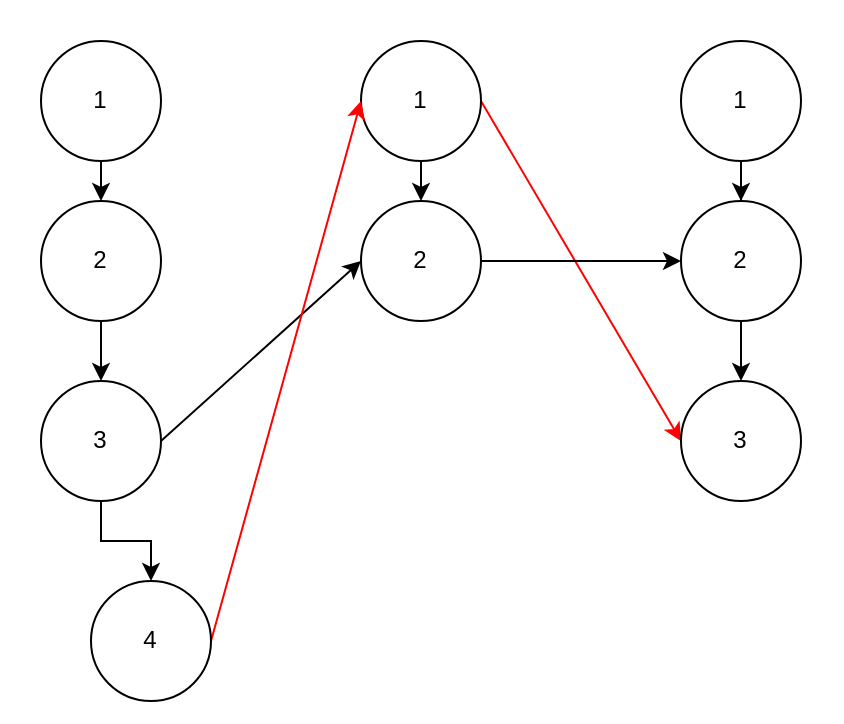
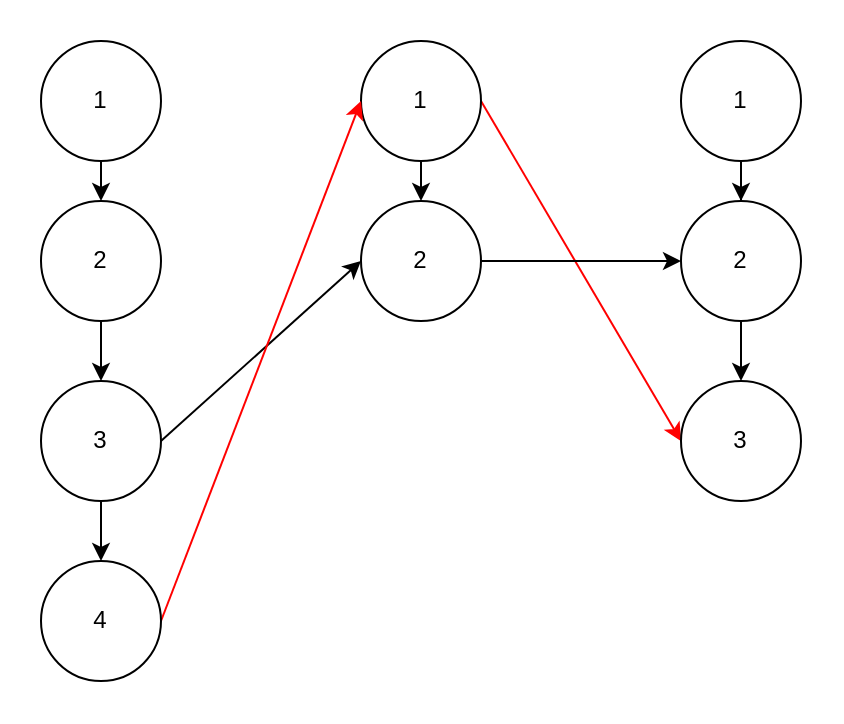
(151, 641) -> (101, 621)
